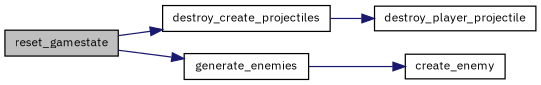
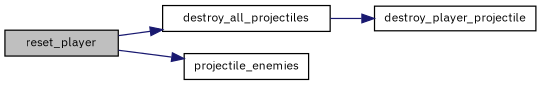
(246, 18) -> (246, 18)
(62, 43) -> (62, 43)
(246, 67) -> (246, 67)
(455, 67) -> none
